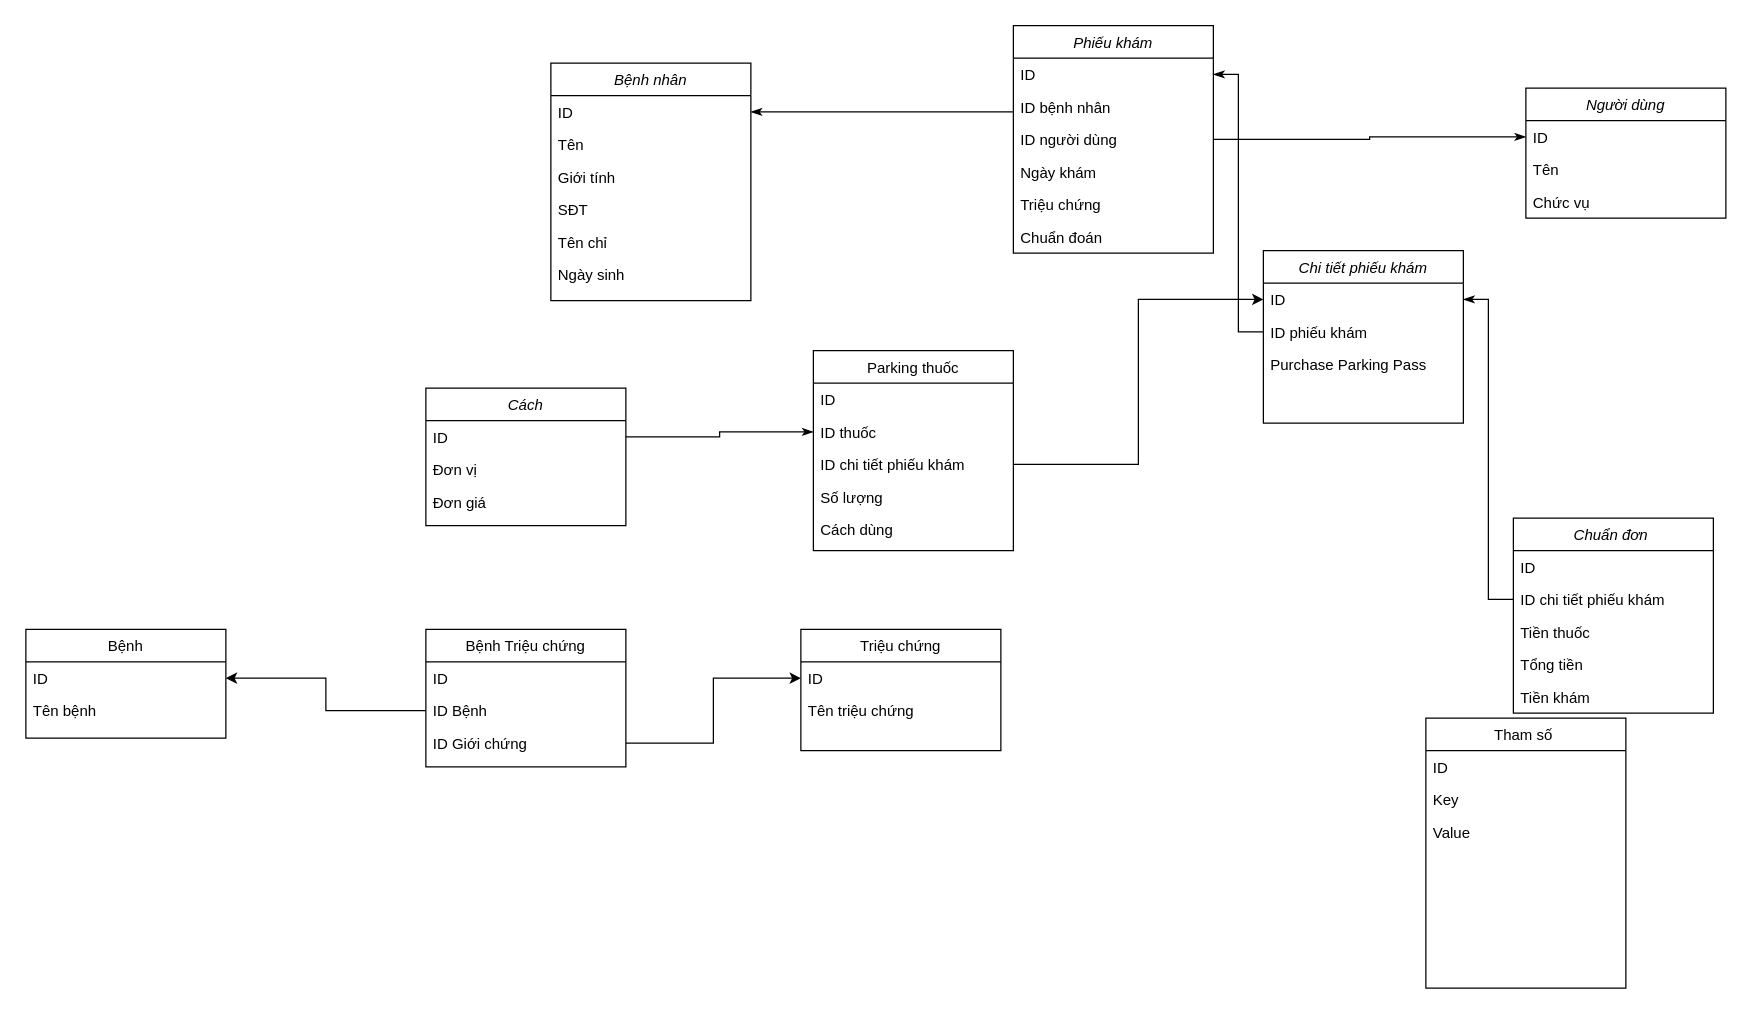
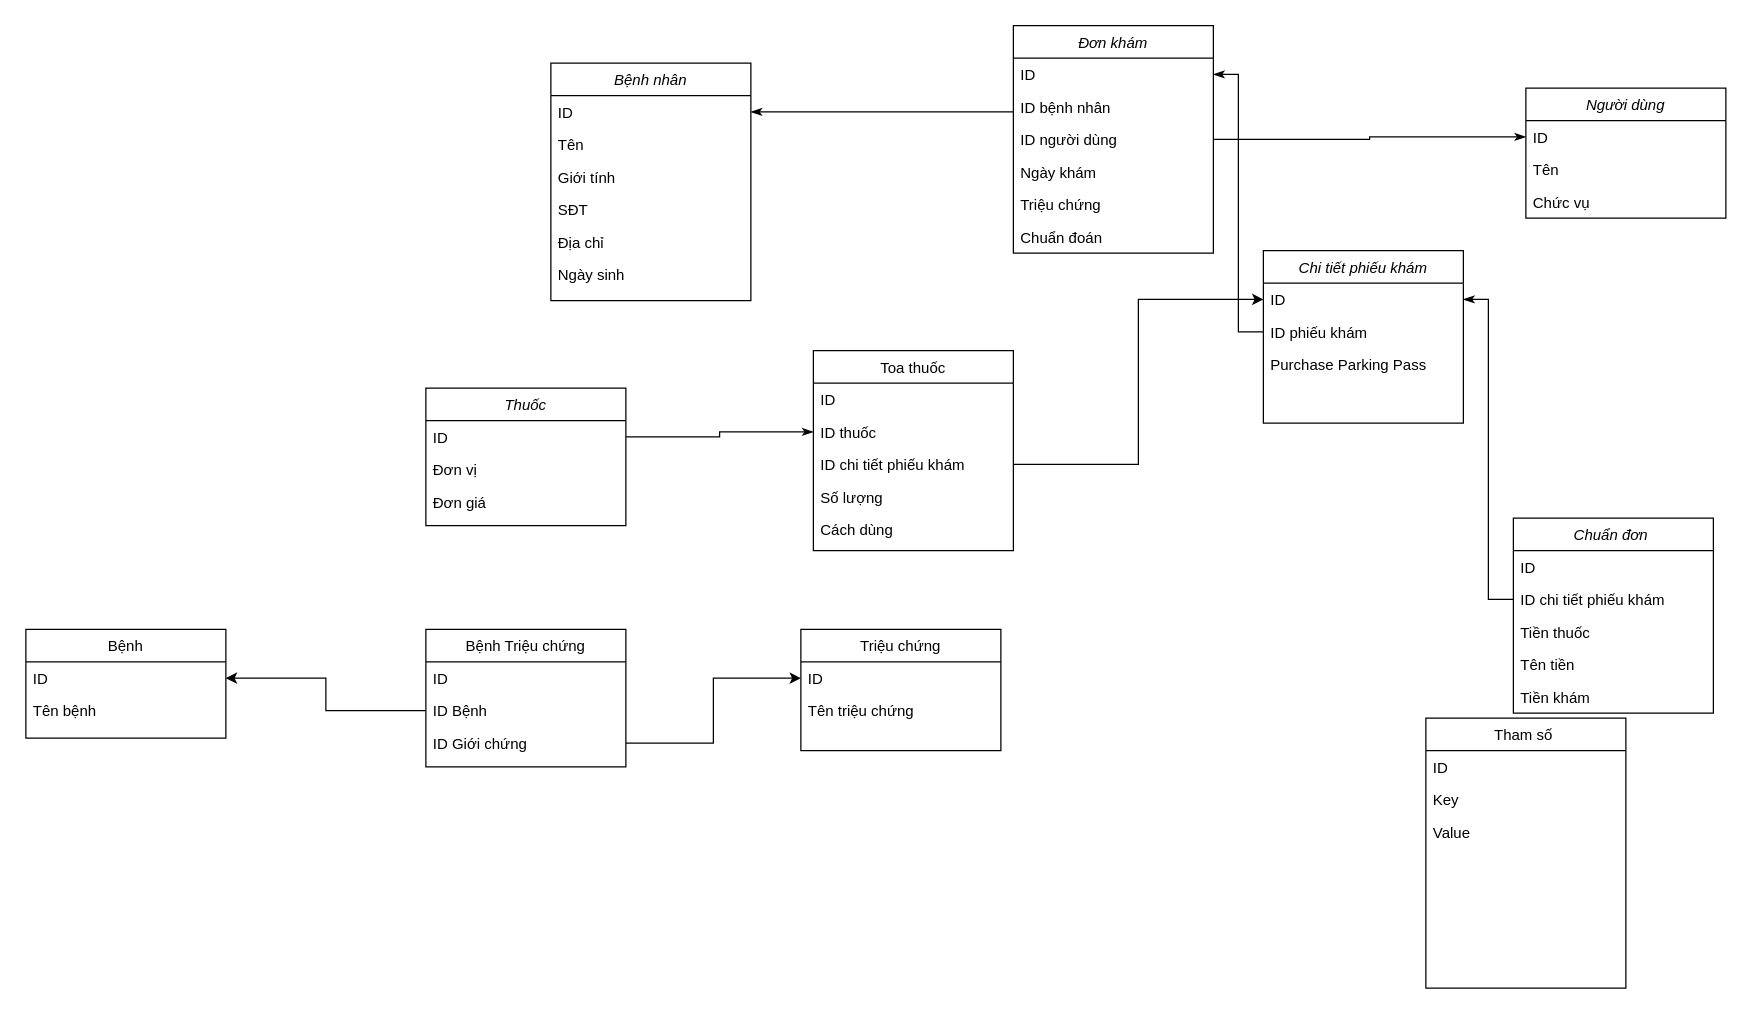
(1113, 43) -> (1113, 43)
(585, 243) -> (585, 243)
(913, 368) -> (913, 368)
(525, 405) -> (525, 405)
(1554, 665) -> (1550, 665)
